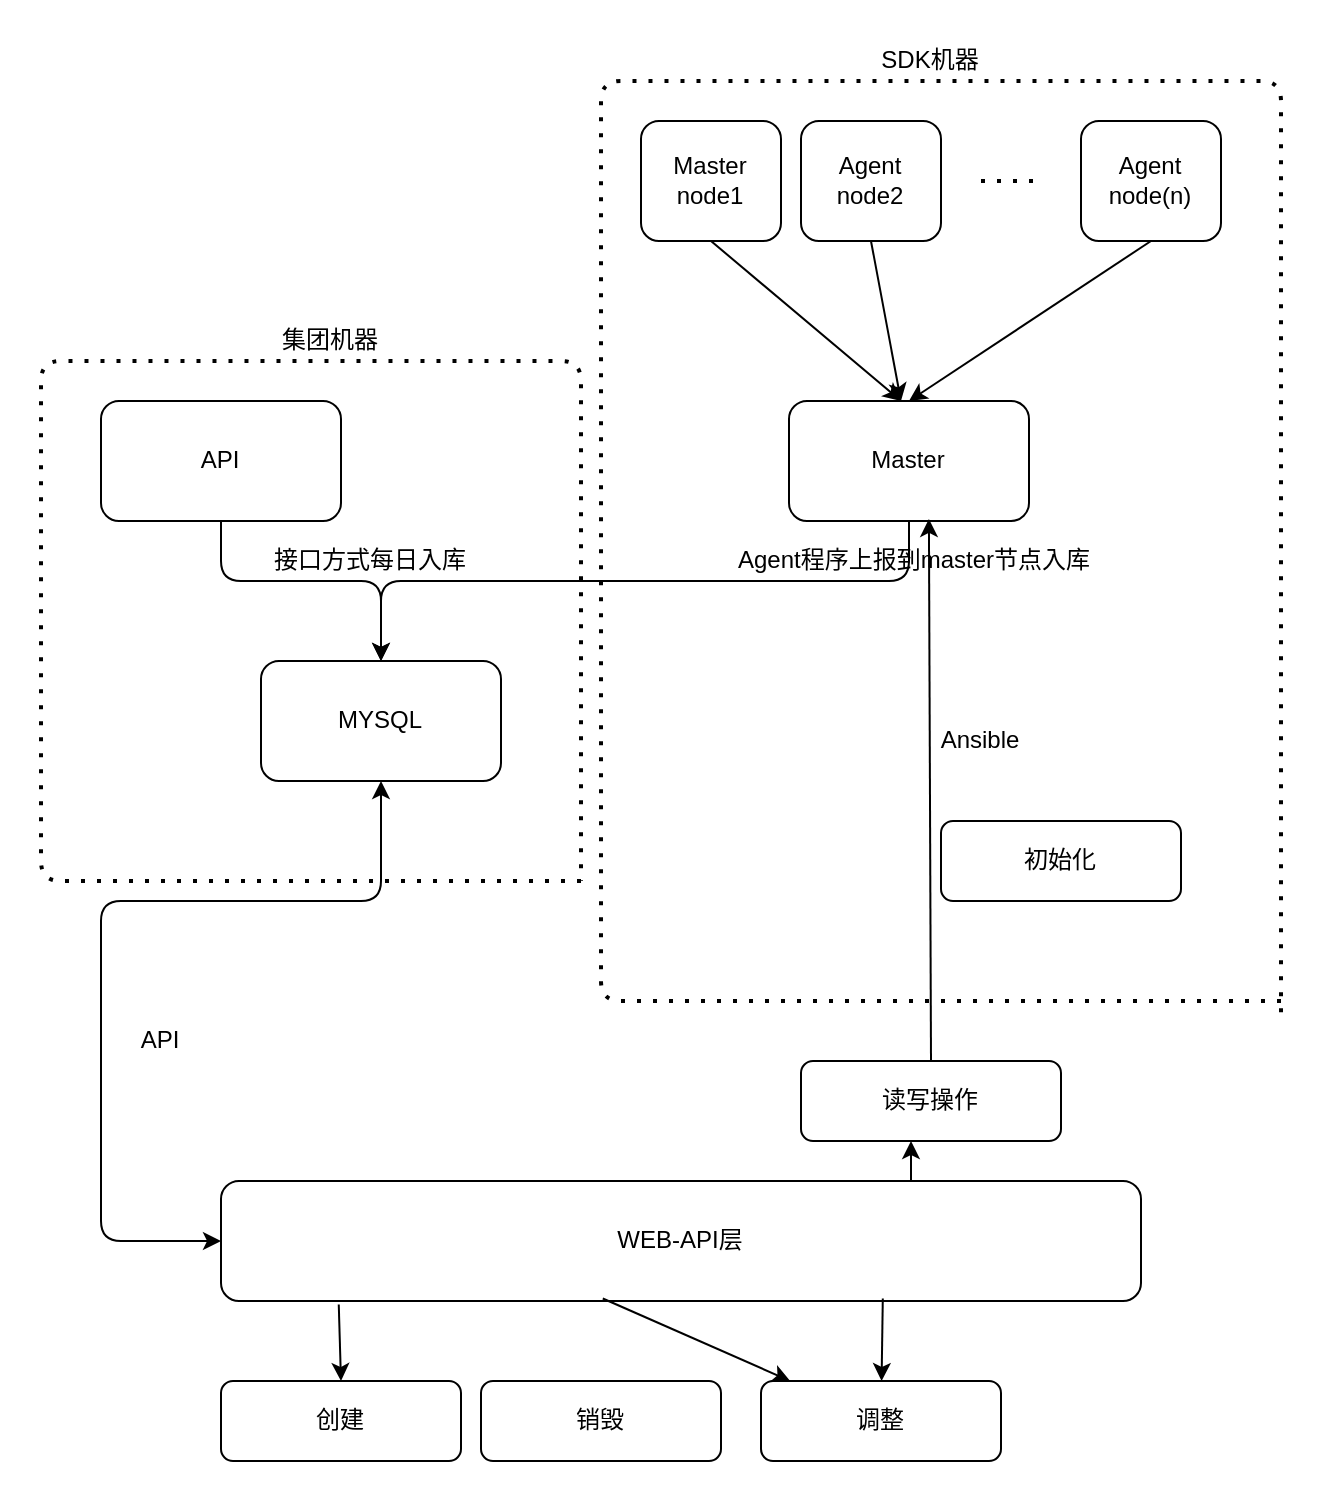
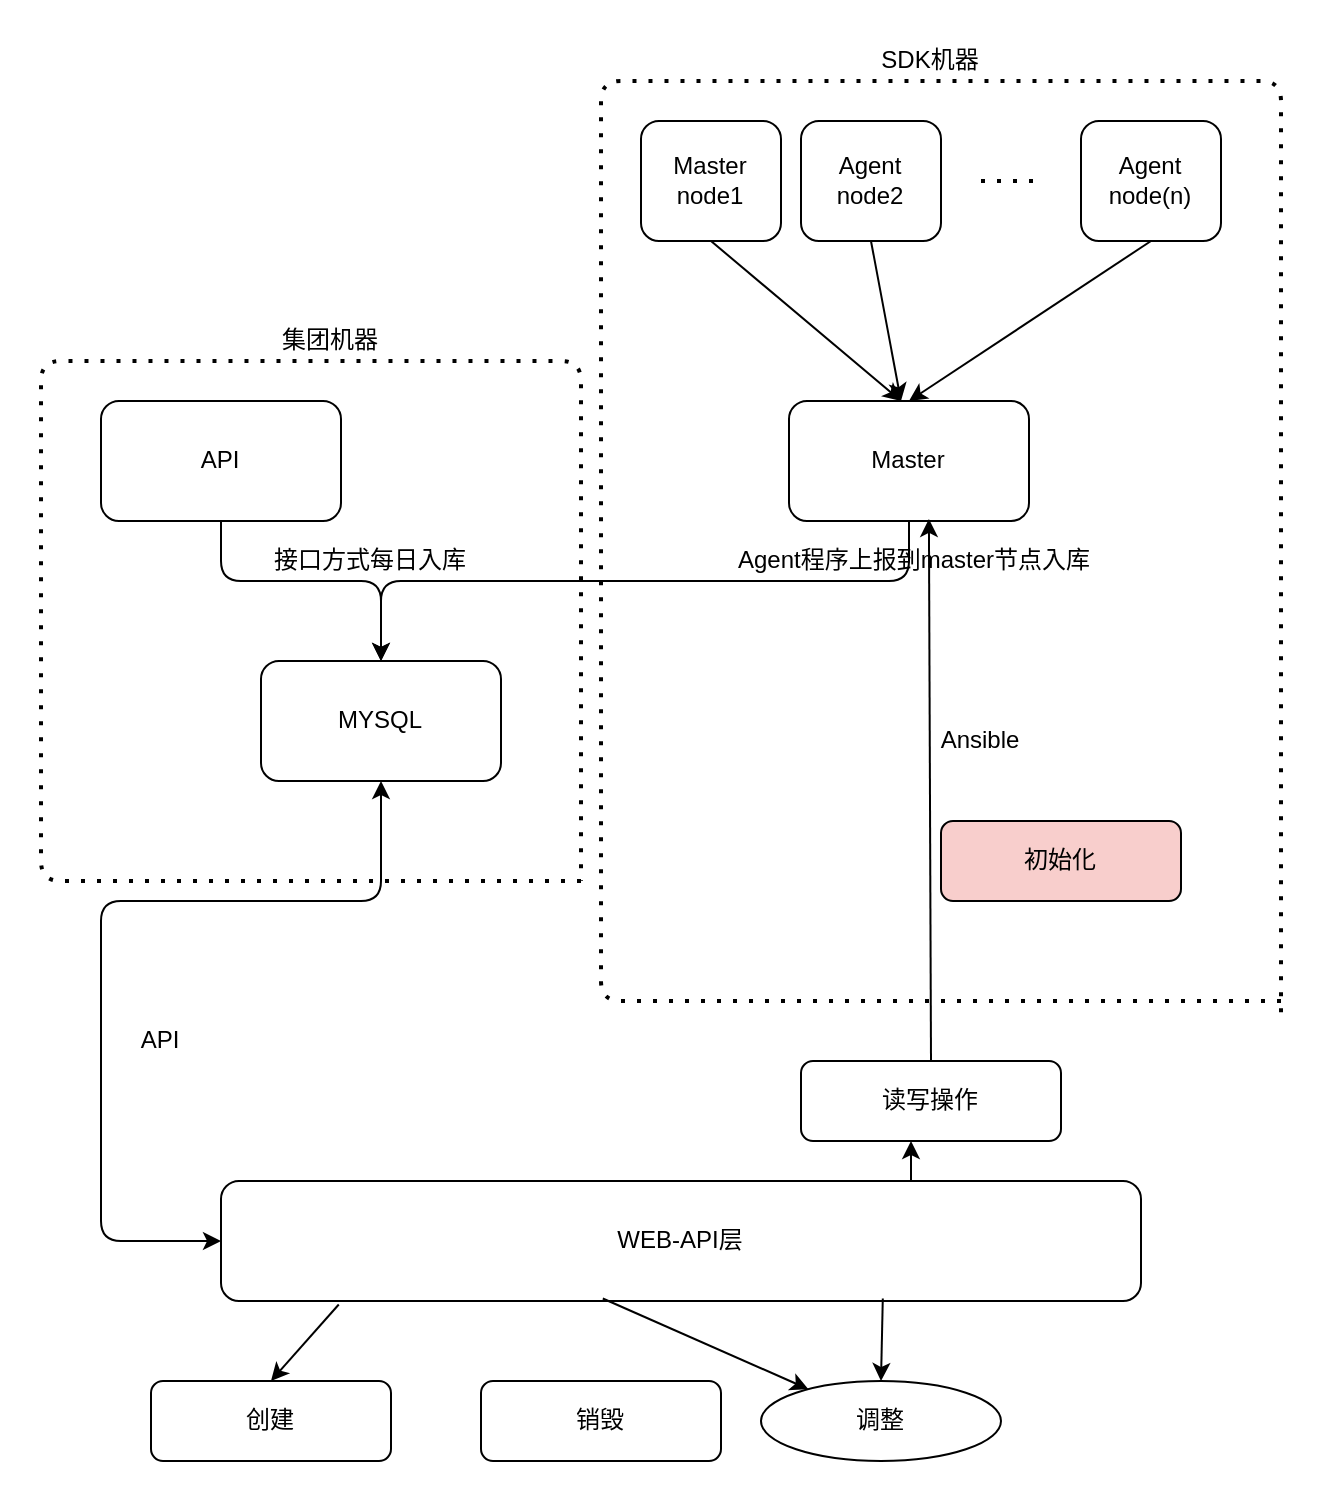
(1061, 861) -> (1061, 861)
(341, 1421) -> (271, 1421)
(881, 1421) -> (881, 1421)
